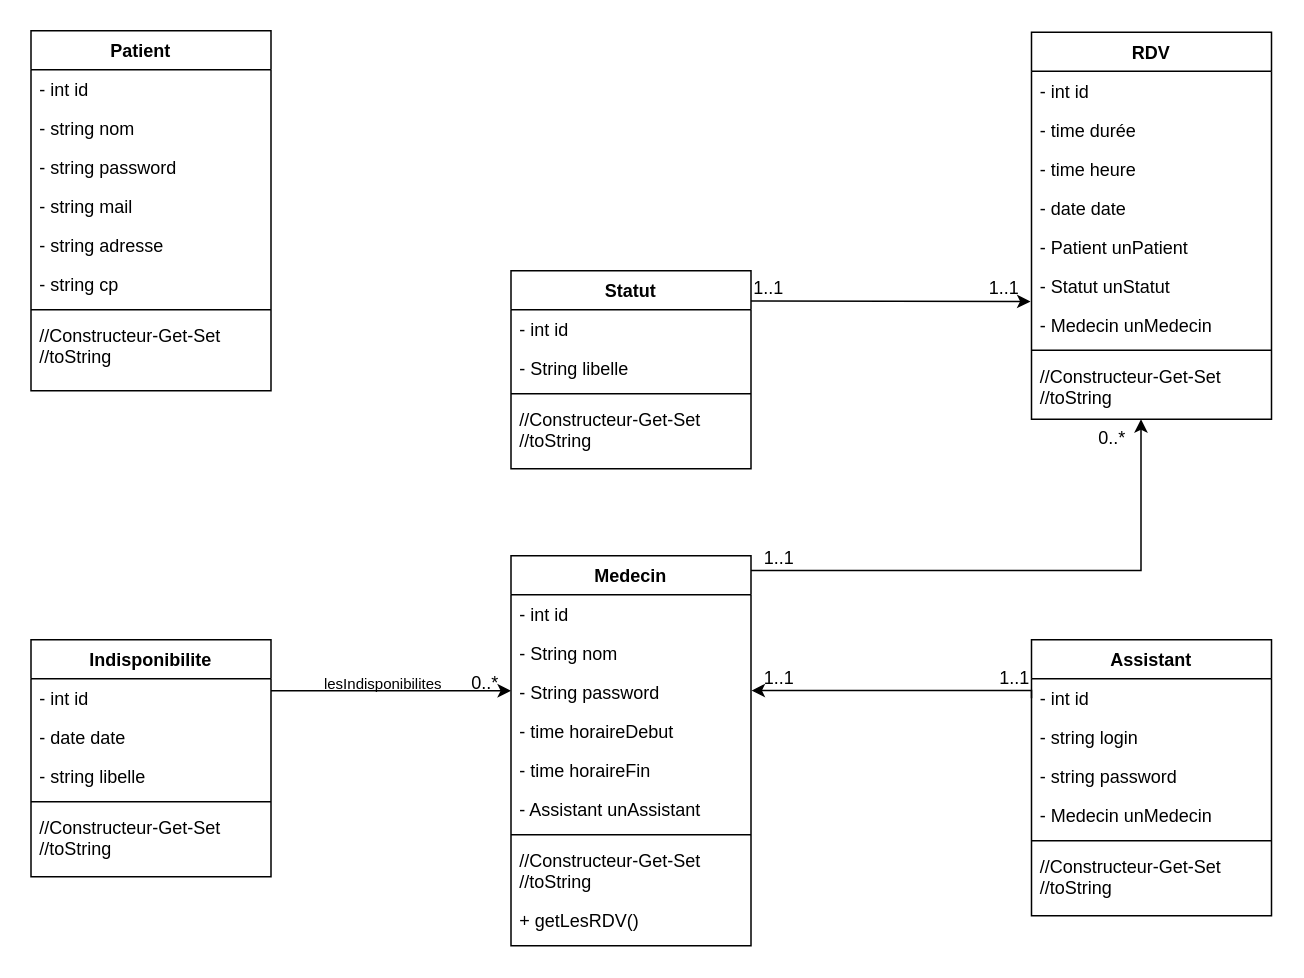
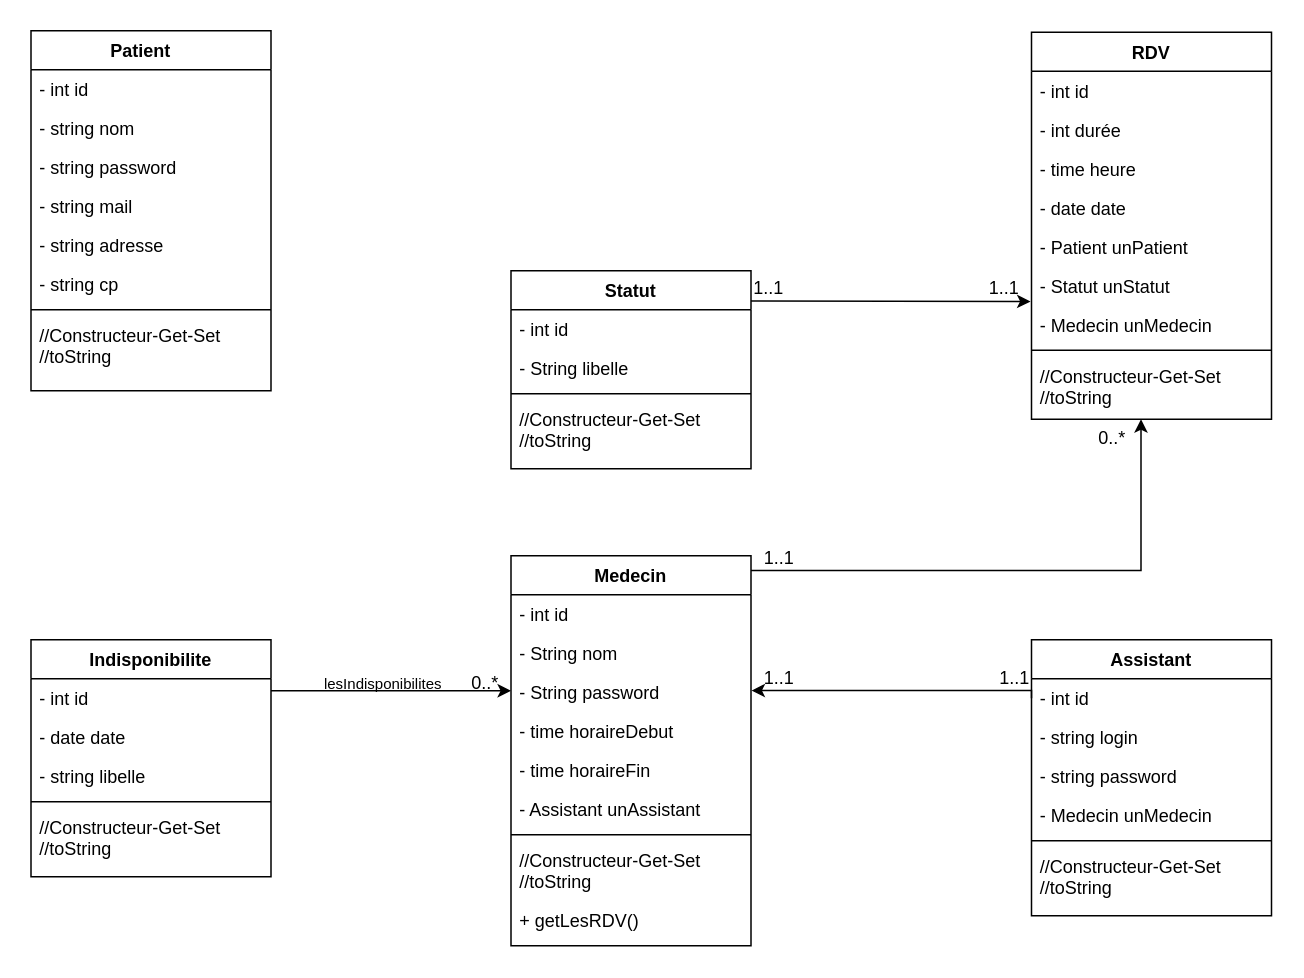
(1093, 131) -> (1088, 131)
